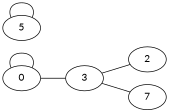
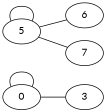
none -> (85, 15)
(147, 59) -> none
(116, 88) -> (53, 42)
